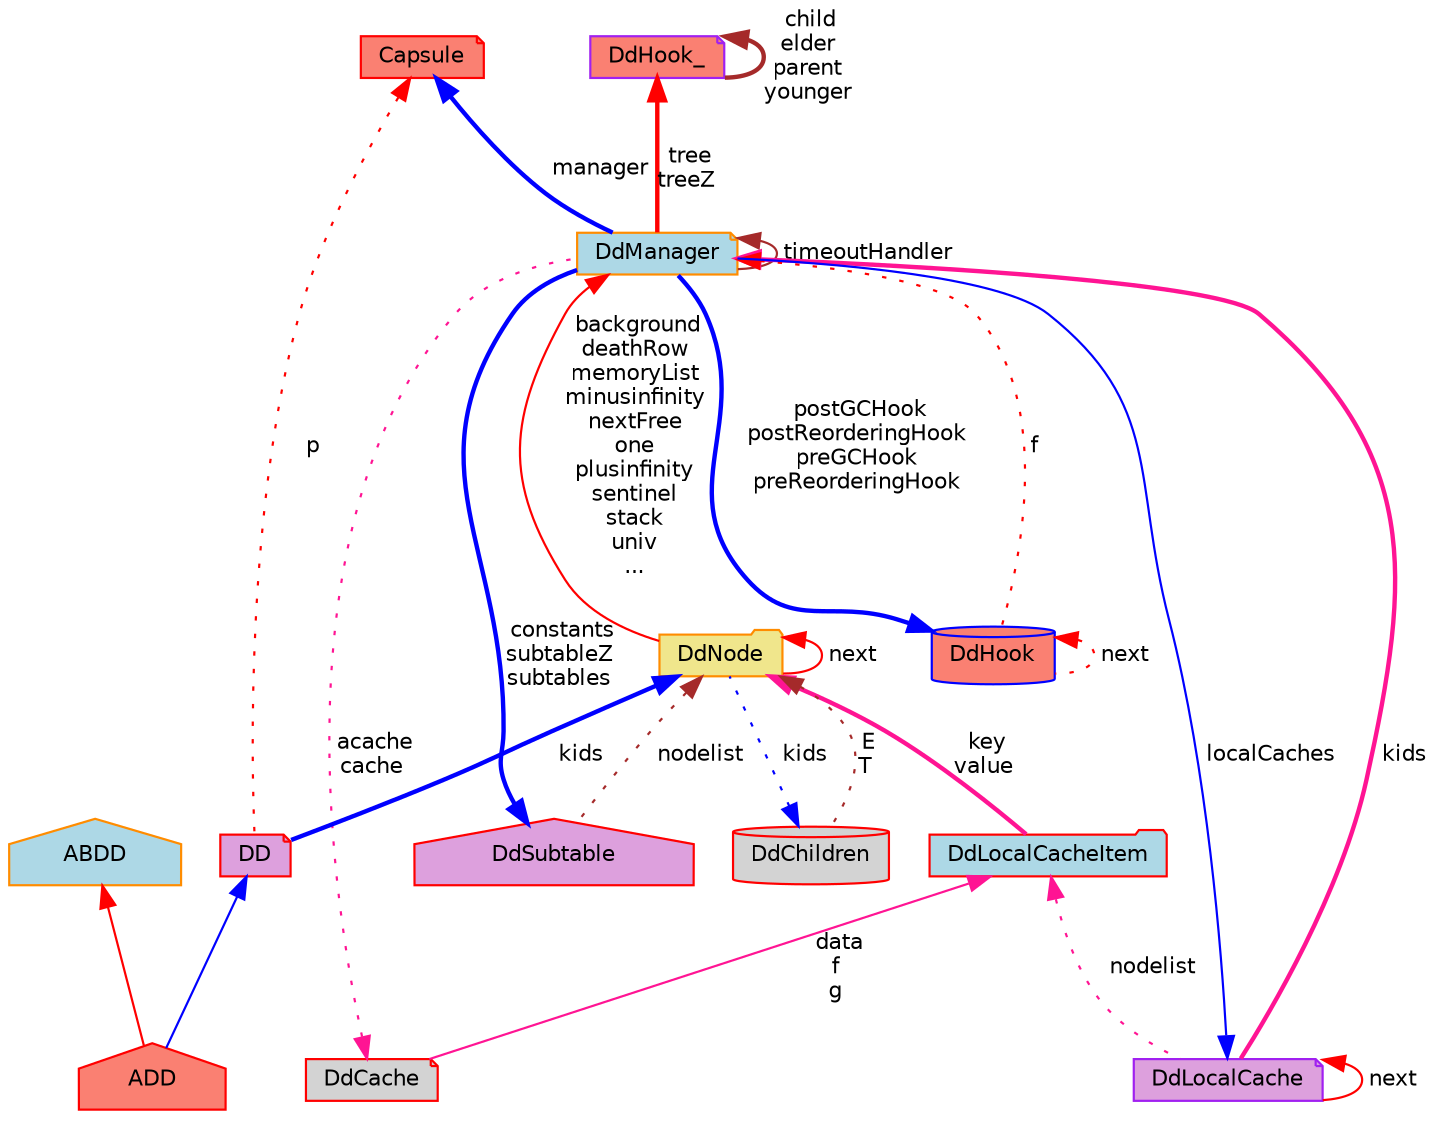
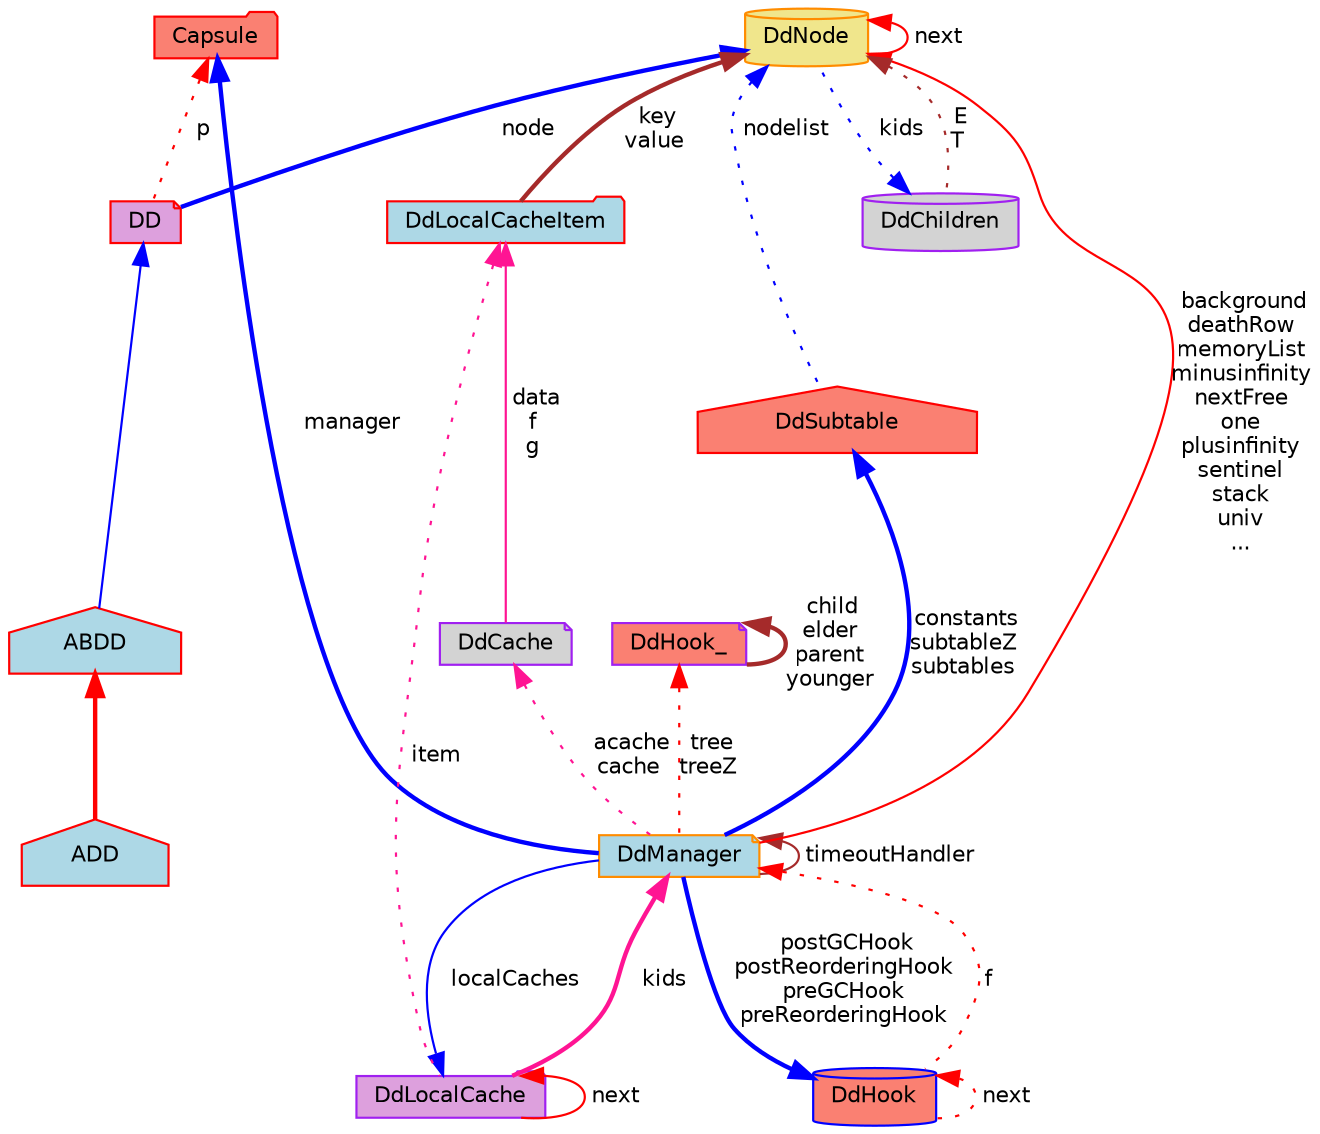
(422, 57) -> (216, 37)
(657, 167) -> (679, 761)
(524, 486) -> (1139, 479)
(721, 655) -> (807, 37)
(915, 750) -> (611, 115)
(578, 755) -> (526, 130)
(630, 756) -> (758, 237)
(95, 856) -> (95, 644)
(554, 856) -> (837, 423)
(811, 856) -> (941, 222)
(1150, 968) -> (433, 756)
(202, 972) -> (120, 437)
(126, 976) -> (95, 758)
(152, 1080) -> (95, 856)
(372, 1080) -> (506, 644)
(1228, 1080) -> (451, 1097)
